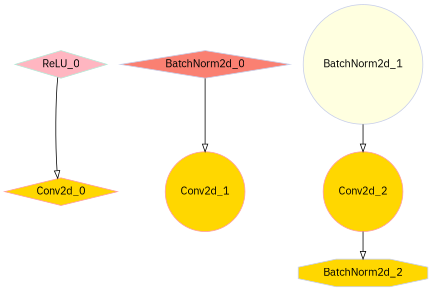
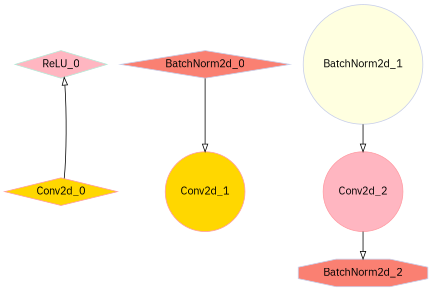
(56, 124) -> (66, 132)
(363, 192) -> (363, 192)
(363, 273) -> (363, 273)
